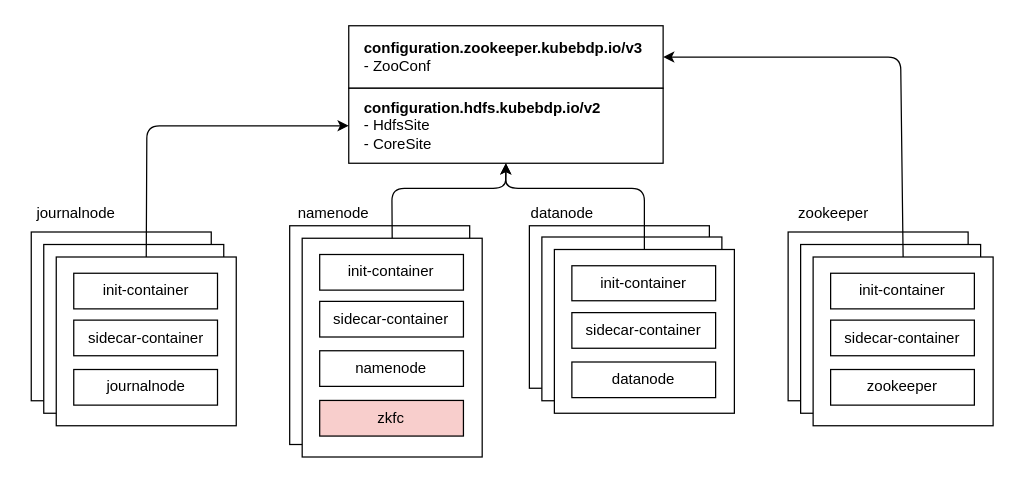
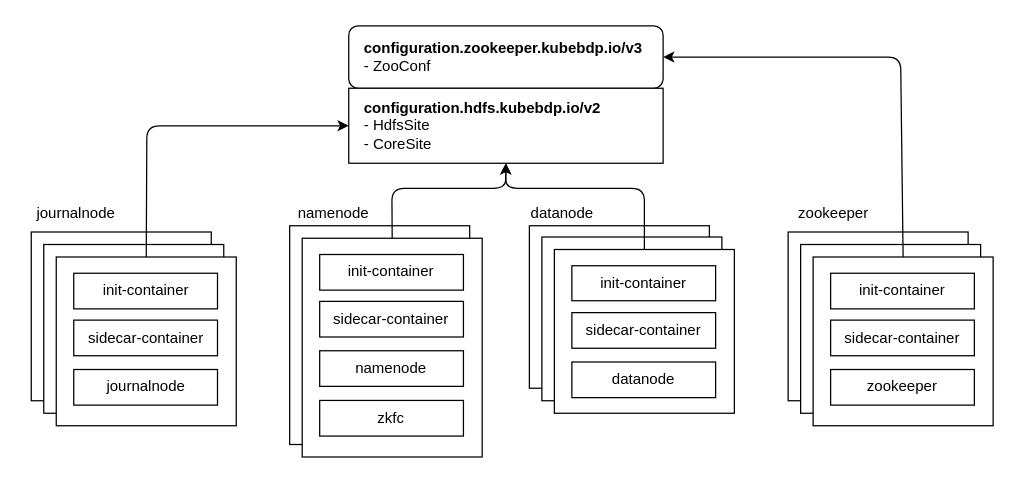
(506, 57) -> (506, 57)
(392, 418) -> (392, 418)
